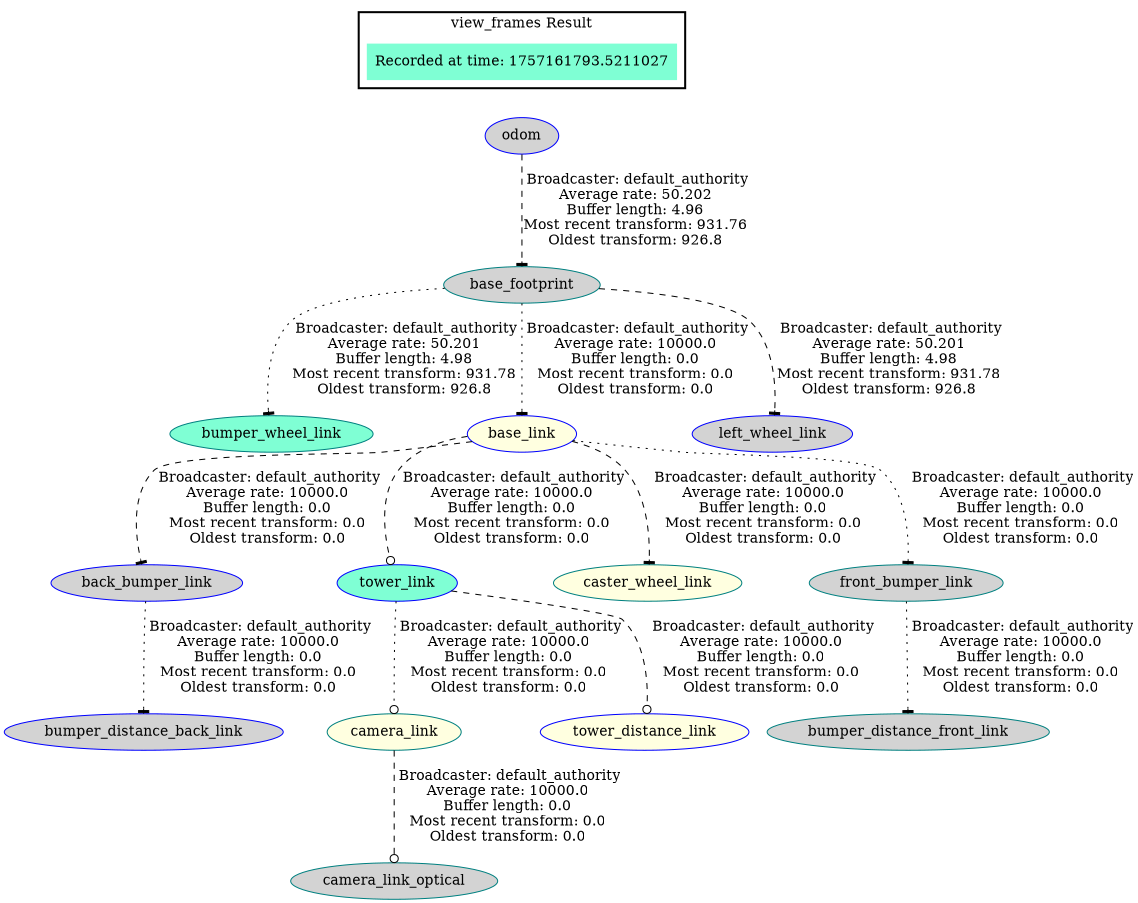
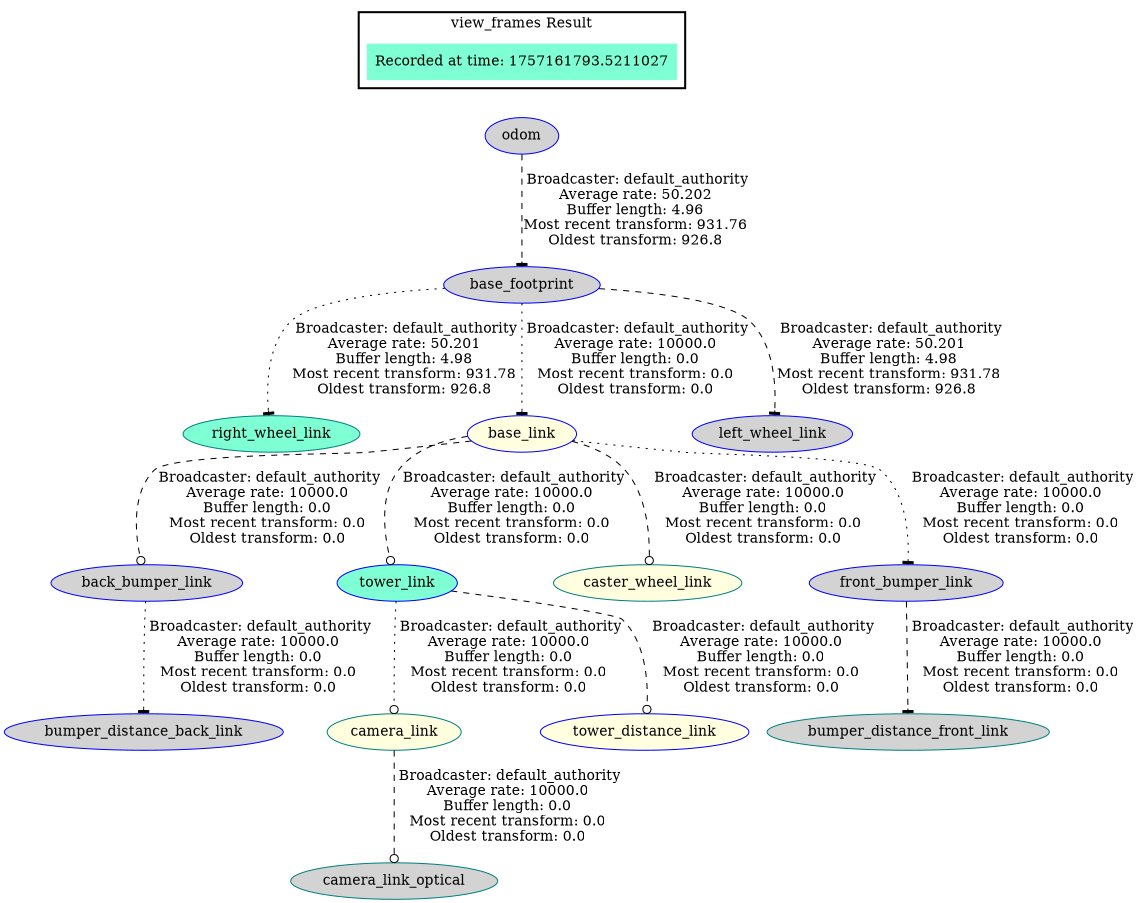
(522, 285) -> (522, 285)
(272, 434) -> (272, 434)
(266, 455) -> (267, 455)
(634, 484) -> (634, 483)
(906, 583) -> (906, 583)
(907, 655) -> (907, 655)
